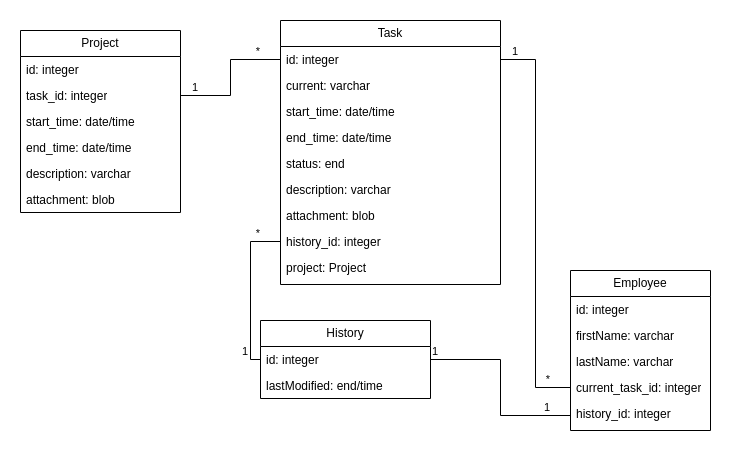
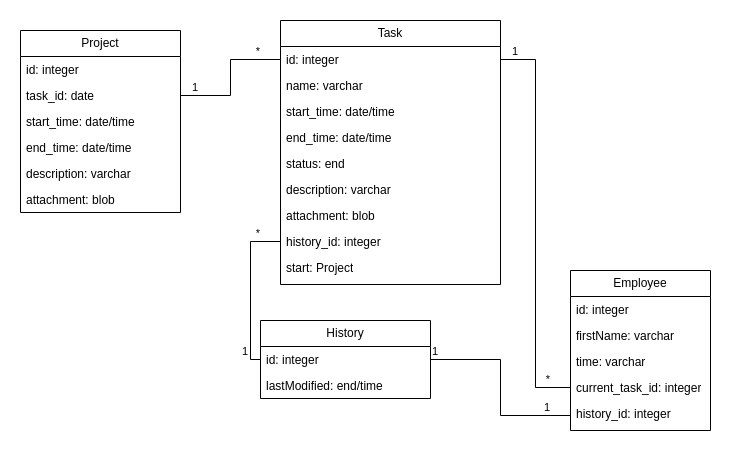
(337, 87) -> (327, 87)
(74, 97) -> (66, 97)
(337, 269) -> (330, 269)
(629, 363) -> (616, 363)
